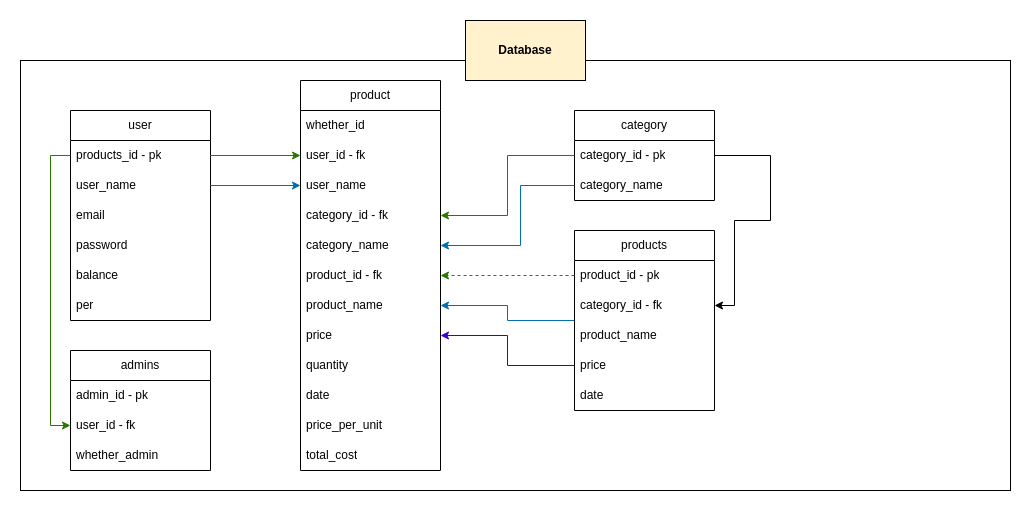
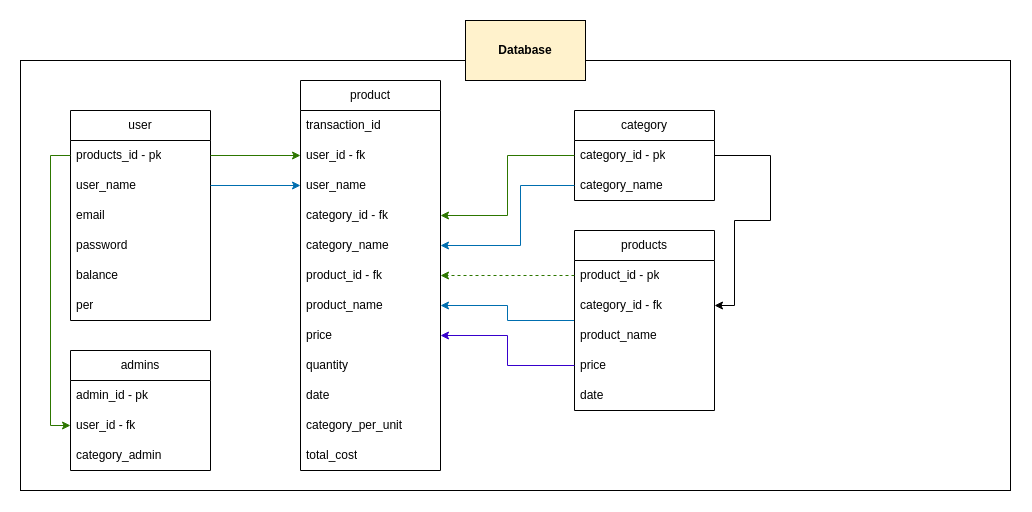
(339, 126) -> (350, 126)
(350, 426) -> (362, 426)
(119, 456) -> (122, 456)
